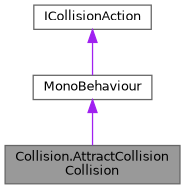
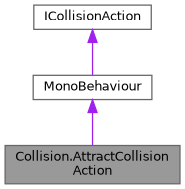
(93, 165) -> (93, 165)
